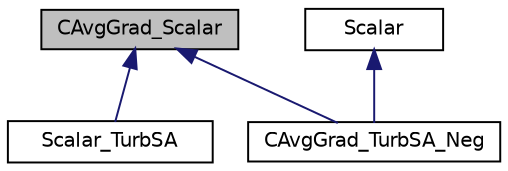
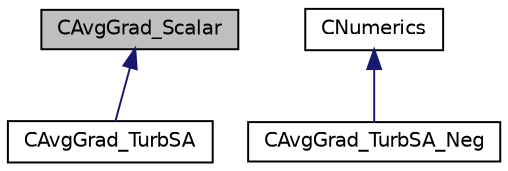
(374, 30) -> (374, 30)
(266, 90) -> none
(110, 142) -> (110, 142)
